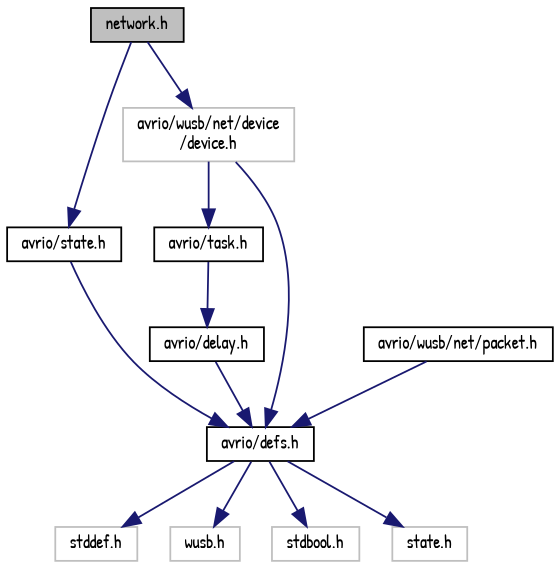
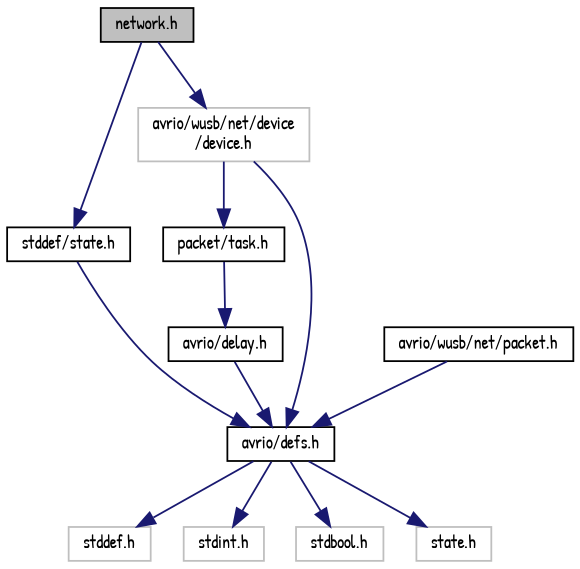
(64, 244) -> (69, 244)
(209, 244) -> (224, 244)
(205, 544) -> (224, 544)
